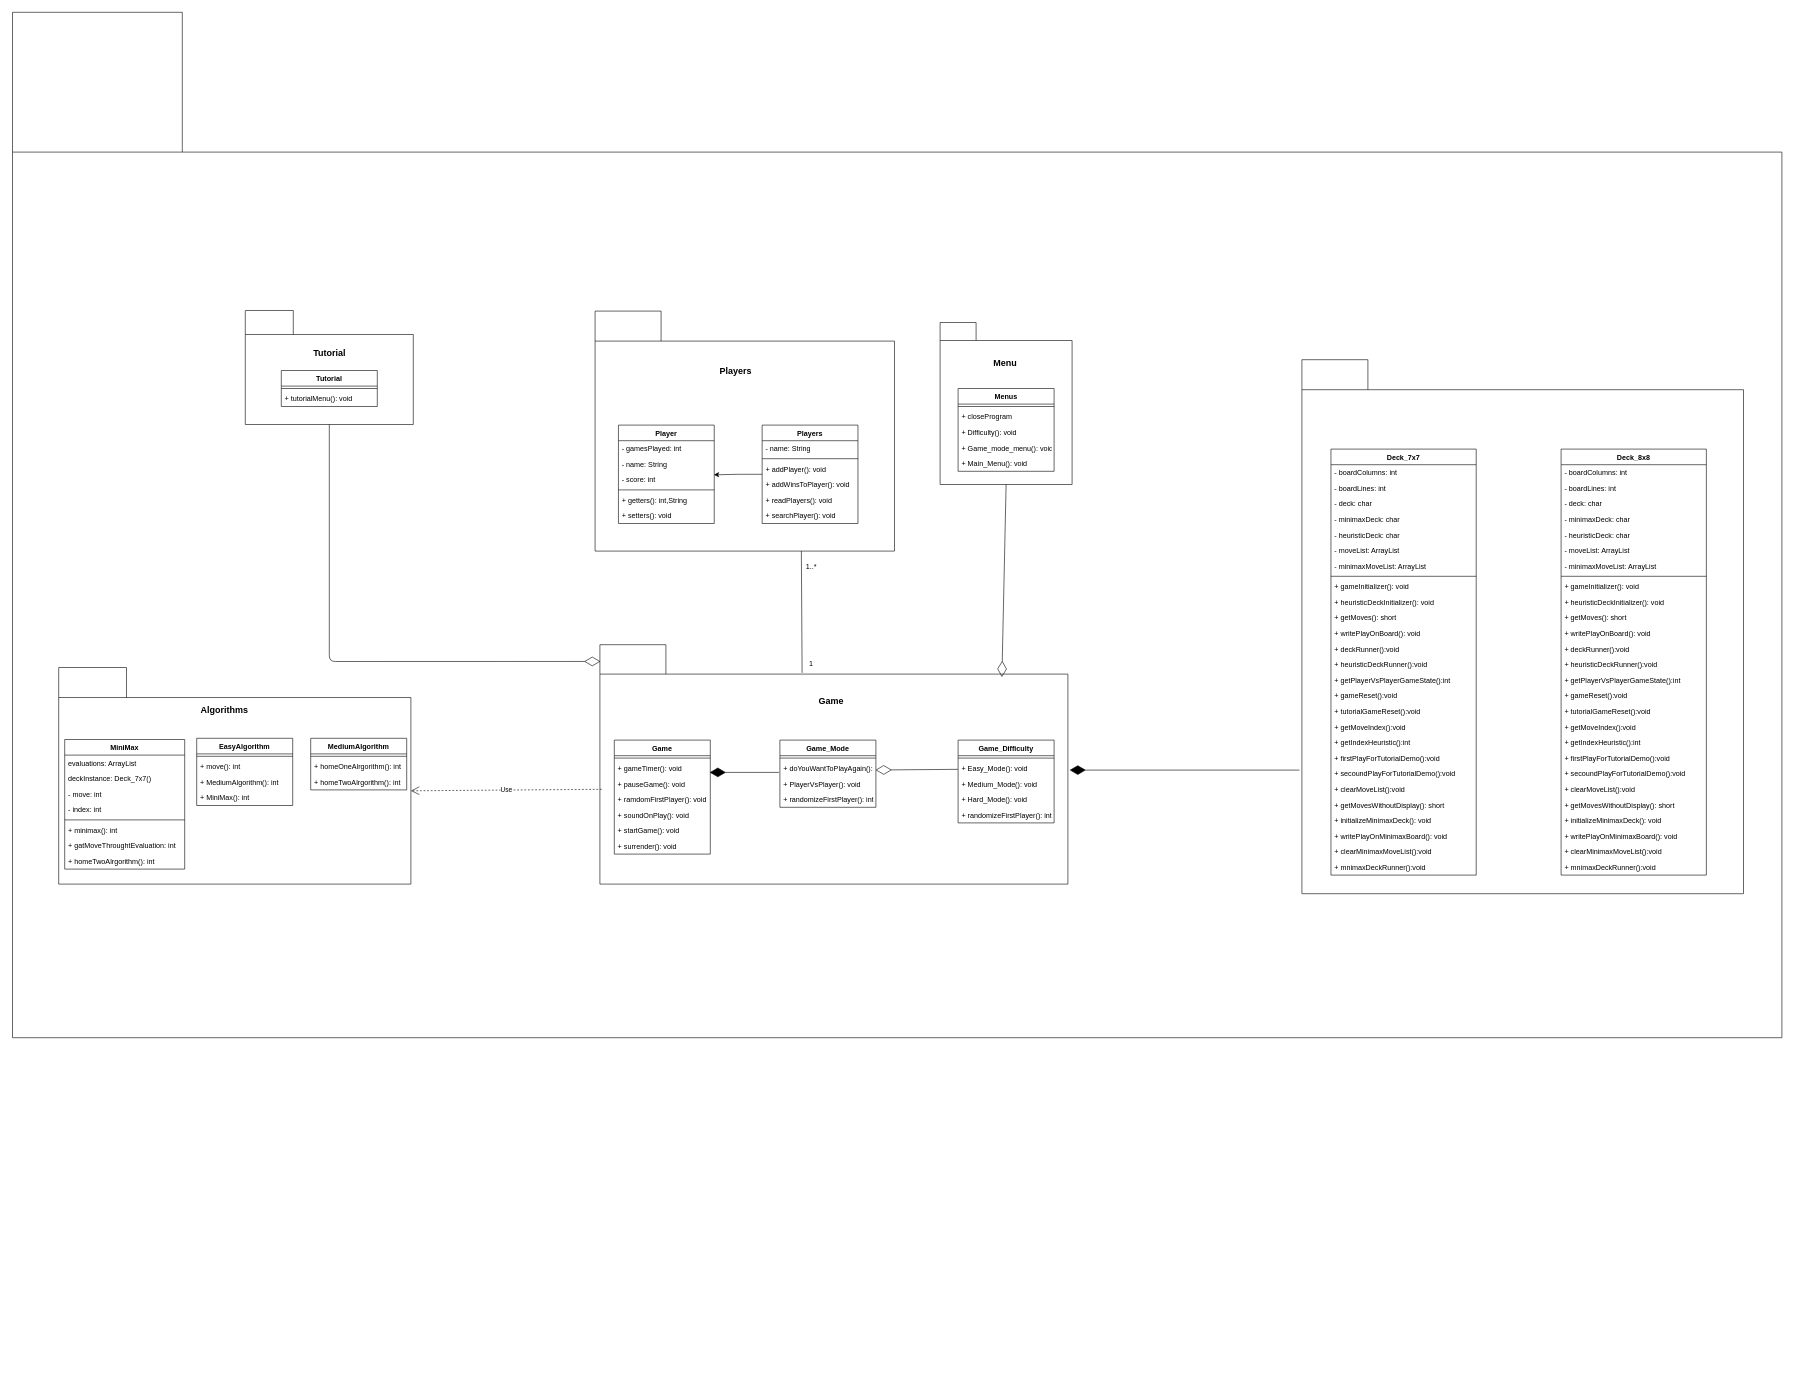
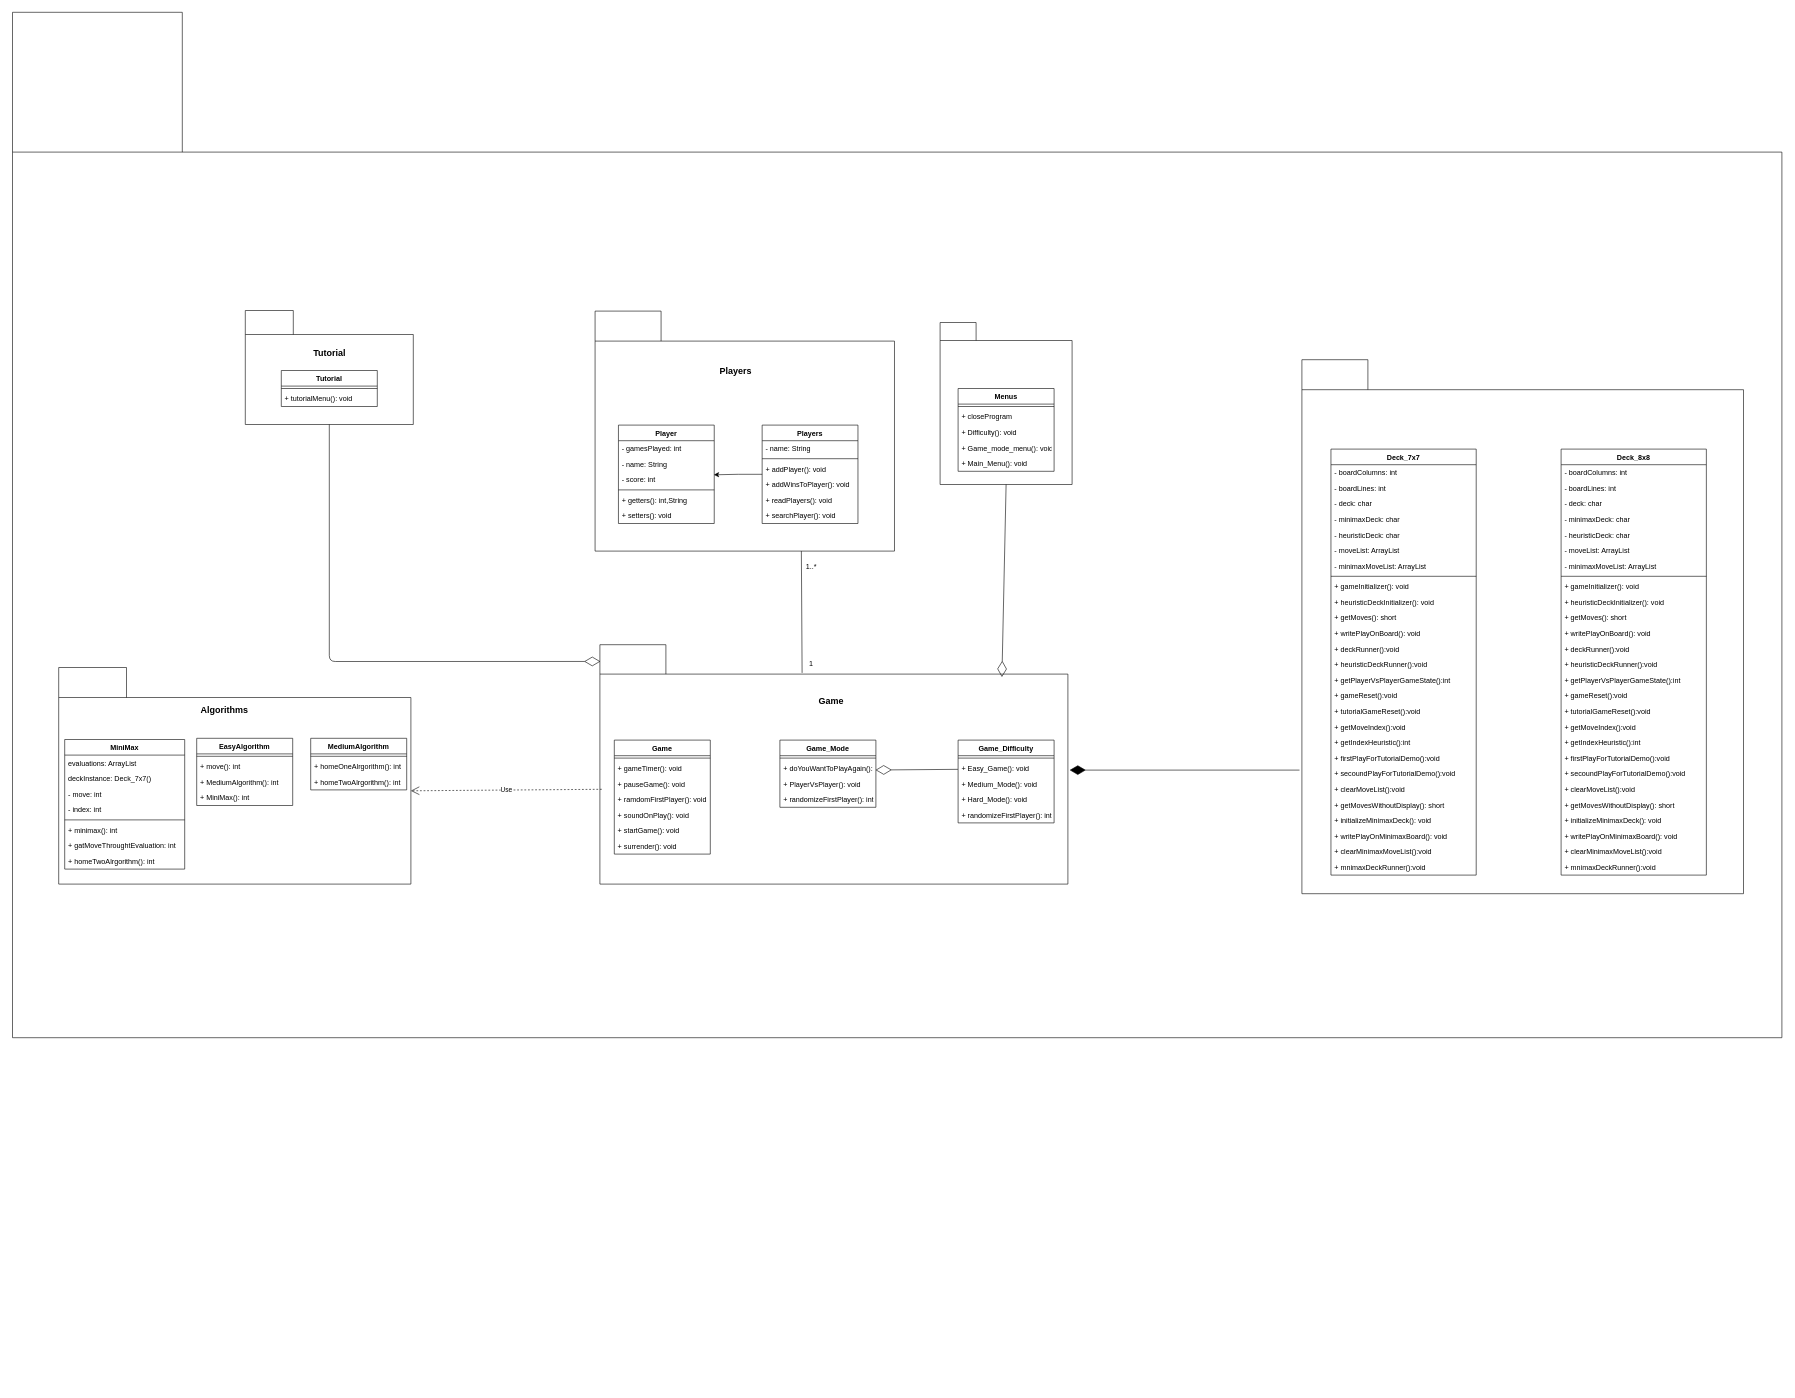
(1005, 363) -> none
(996, 769) -> (996, 769)
(751, 772) -> none
